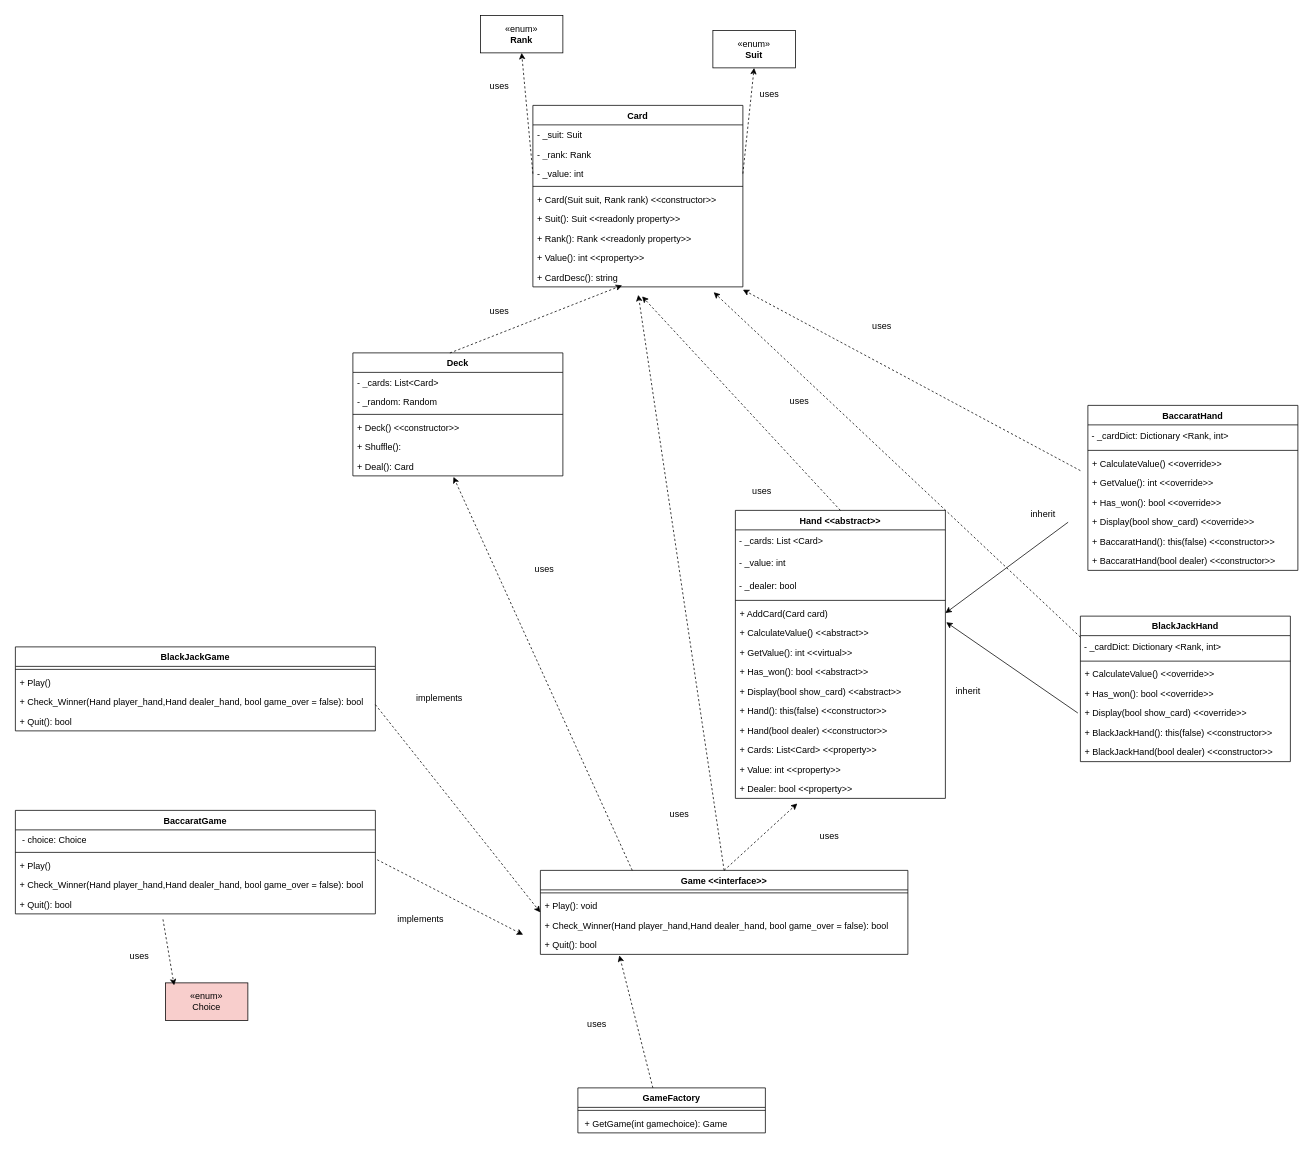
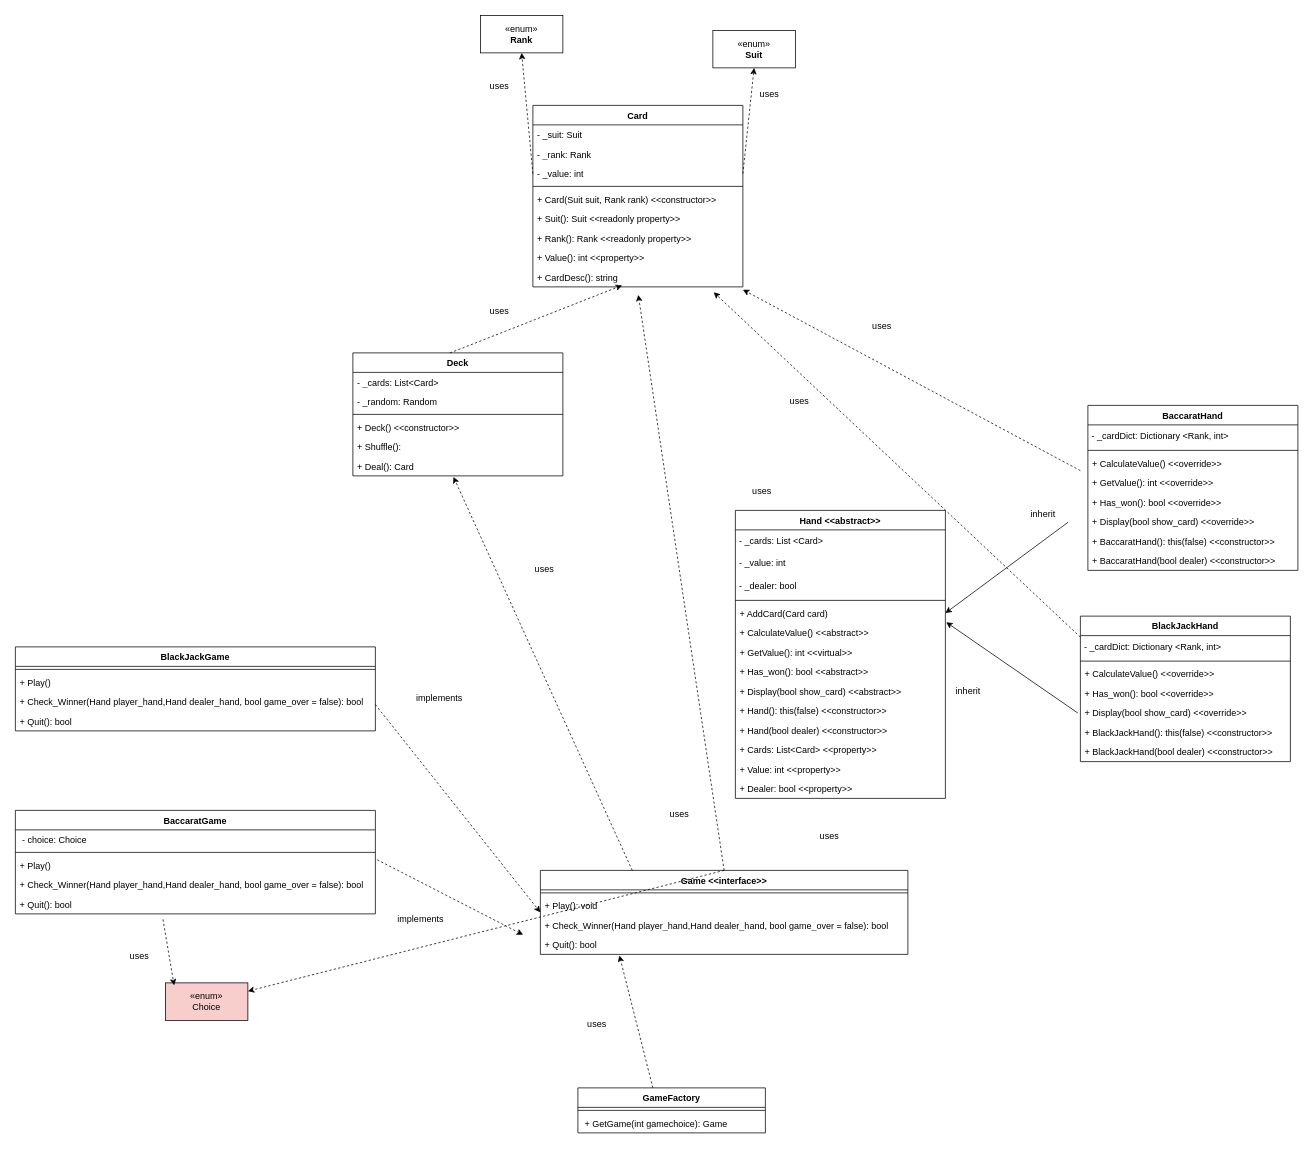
(746, 408) -> none
(746, 850) -> (300, 978)
